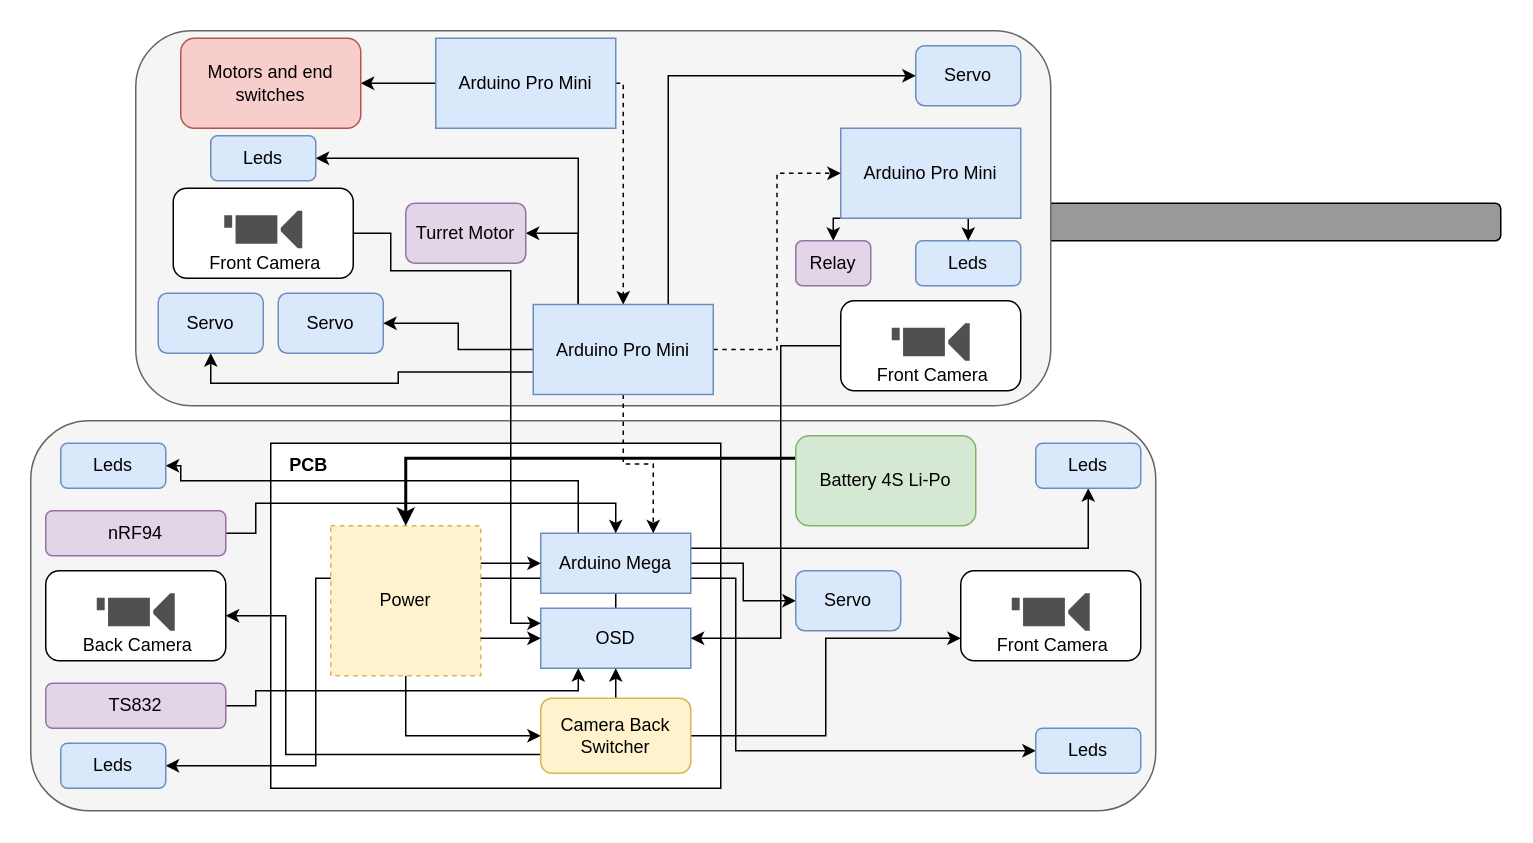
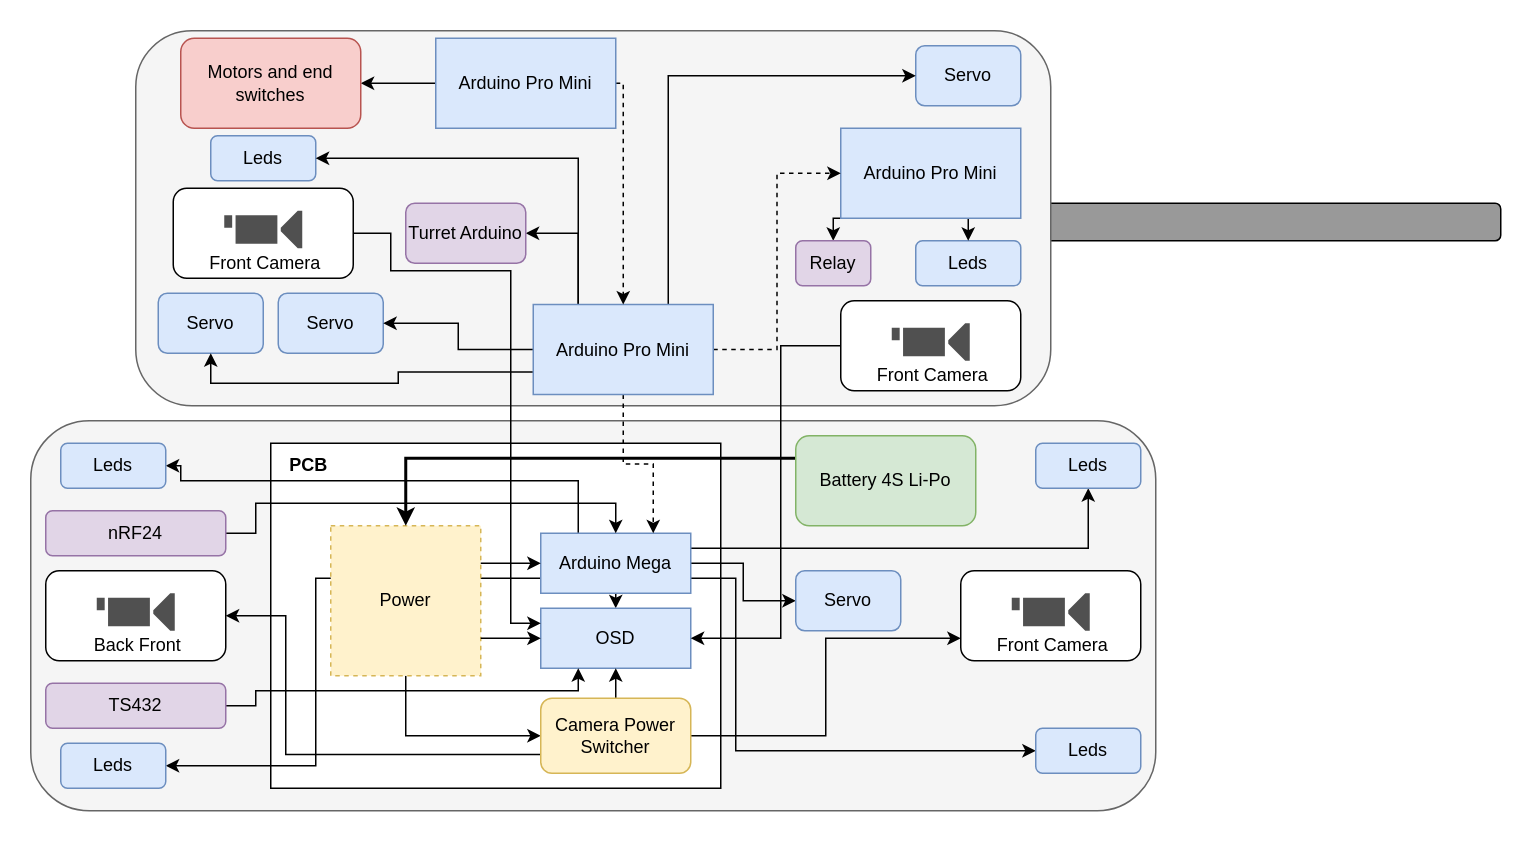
(466, 233) -> (466, 233)
(136, 533) -> (136, 533)
(616, 601) -> (616, 597)
(138, 646) -> (138, 646)
(136, 706) -> (136, 706)
(616, 736) -> (616, 736)
